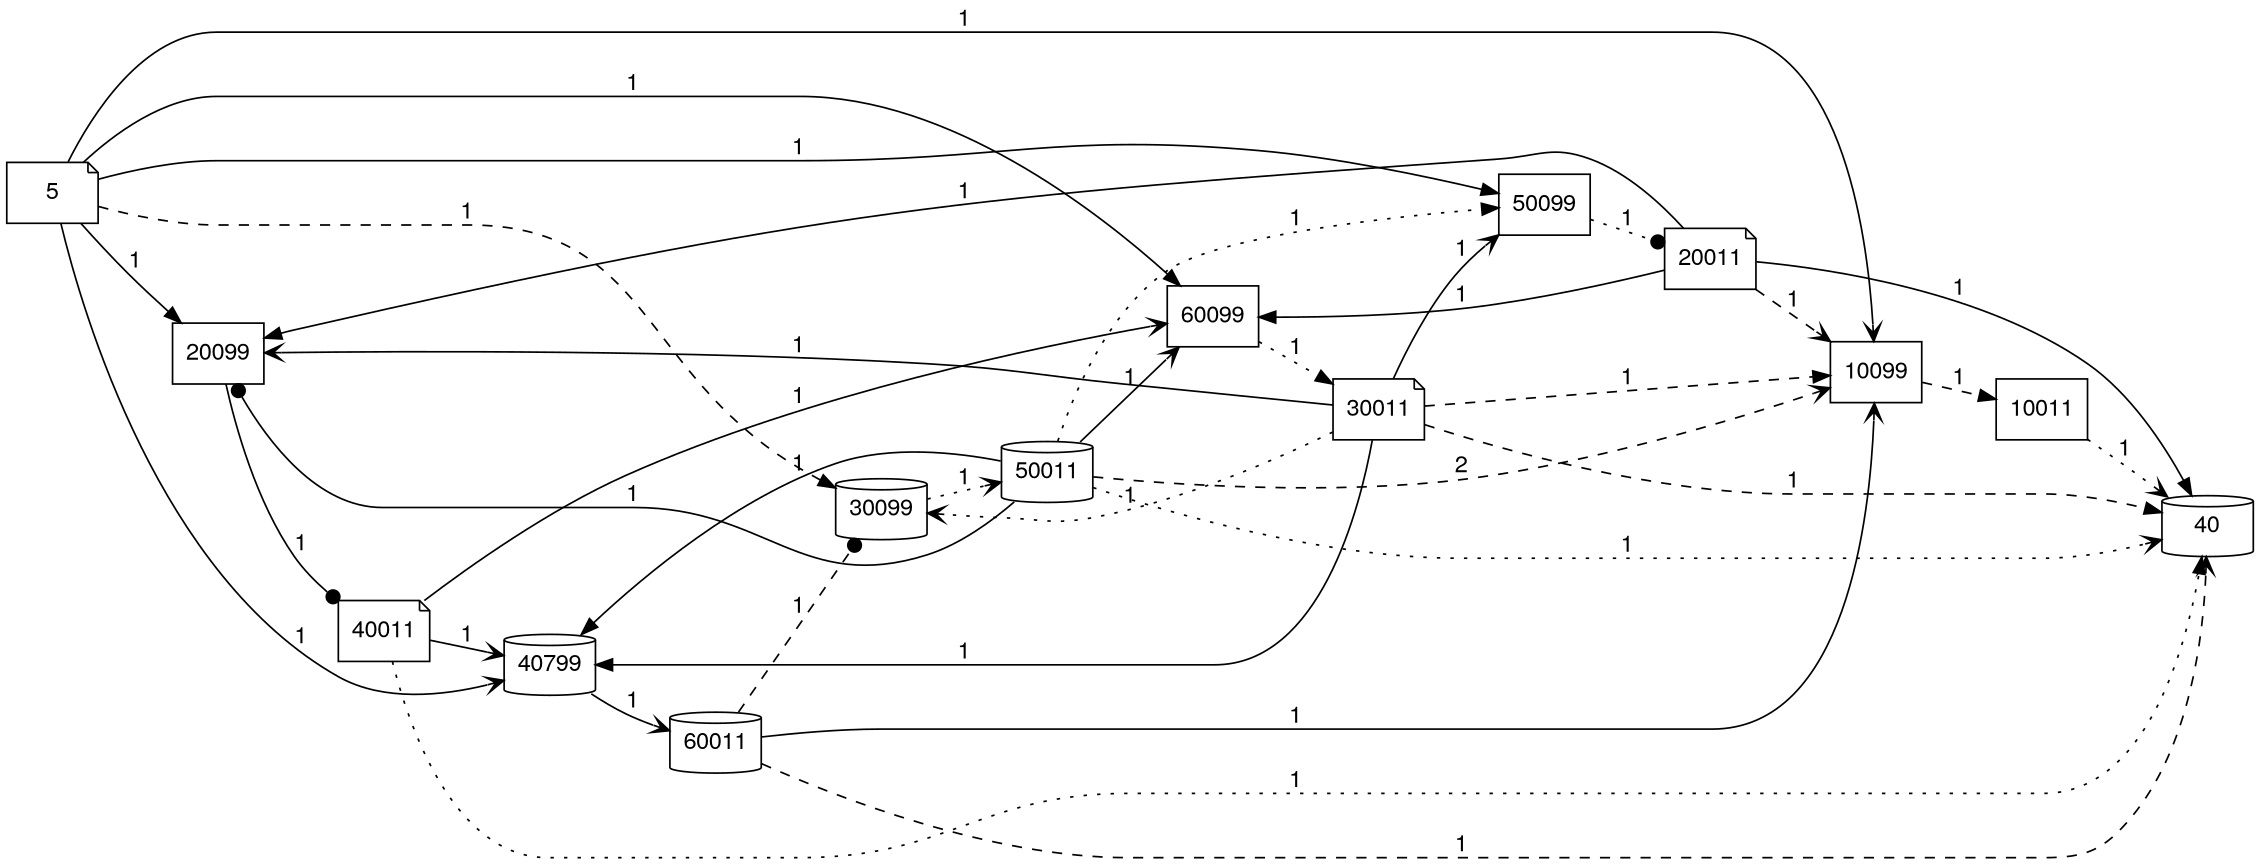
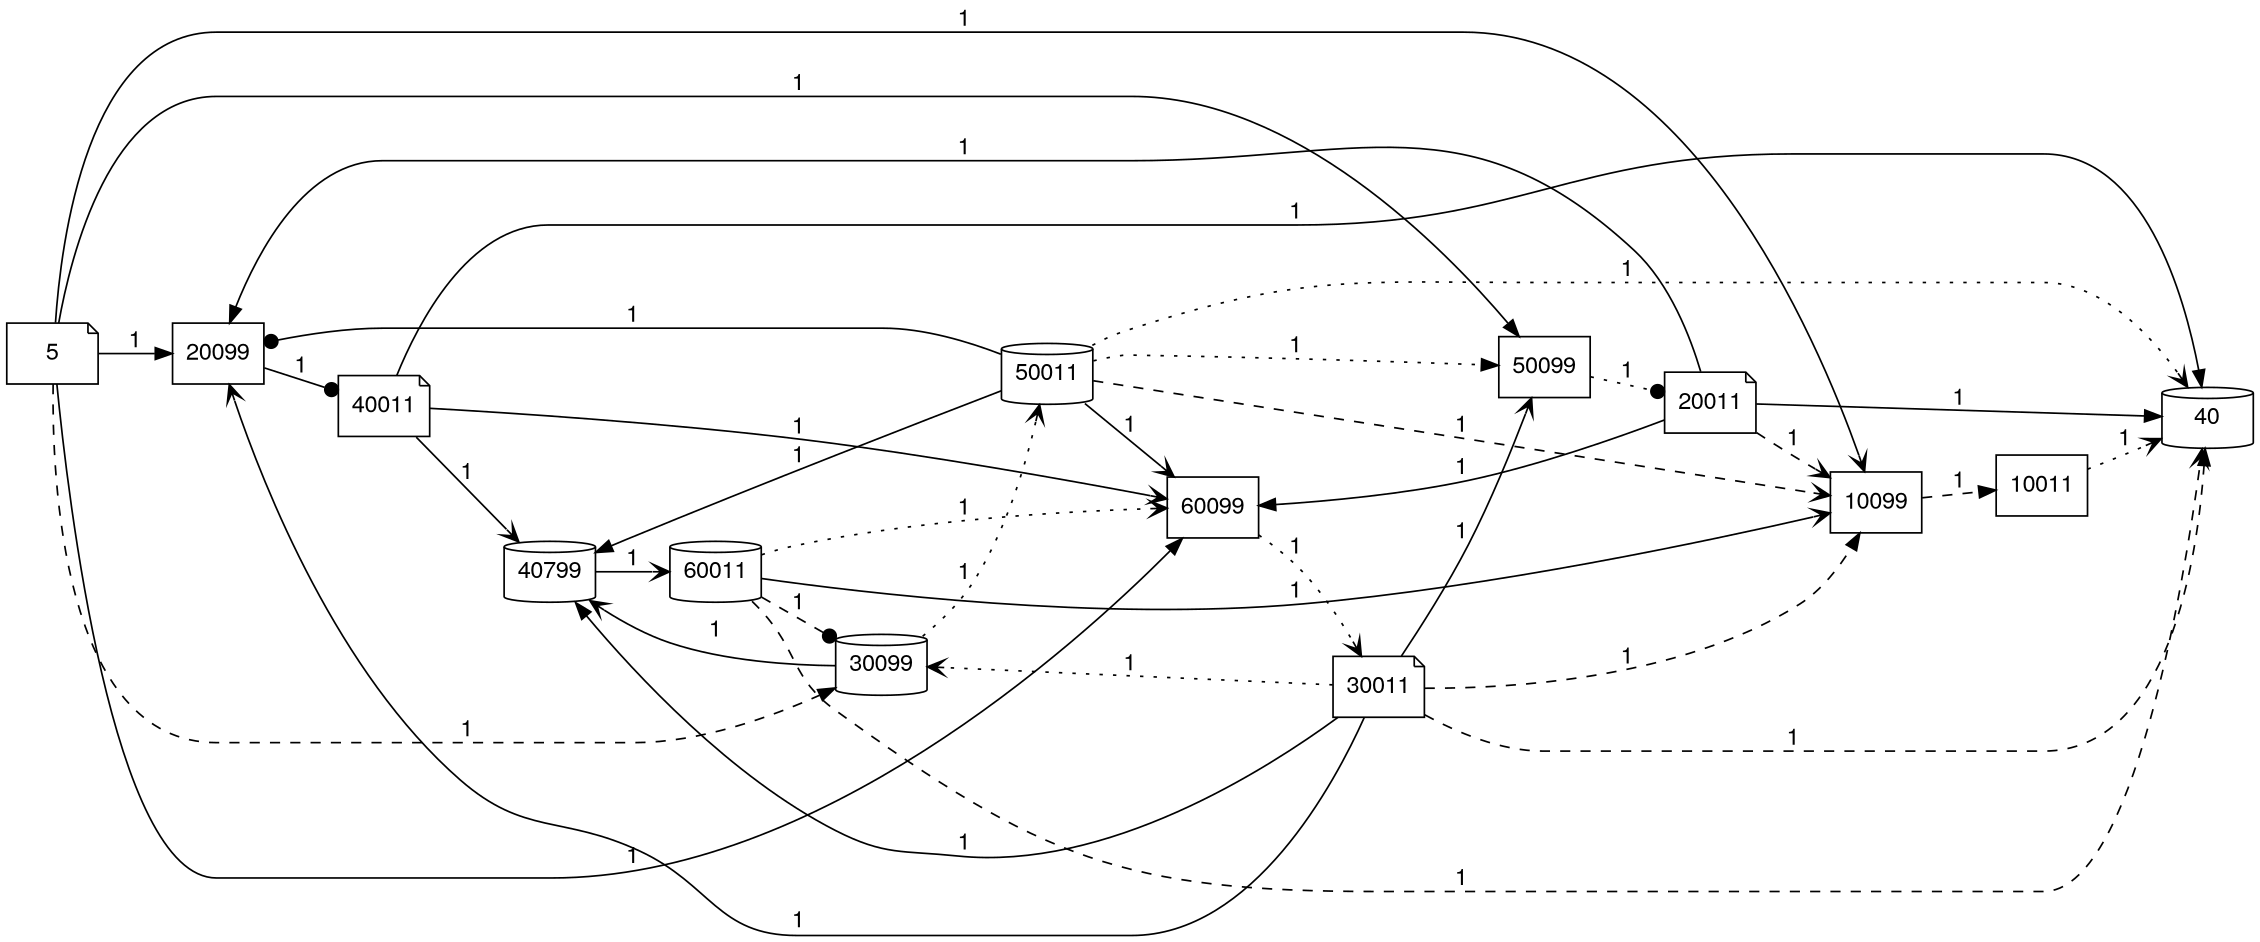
(1288, 359) -> (1312, 583)
(1462, 466) -> (1462, 425)
none -> (955, 522)
(198, 542) -> (715, 655)
(1303, 793) -> (1330, 224)
